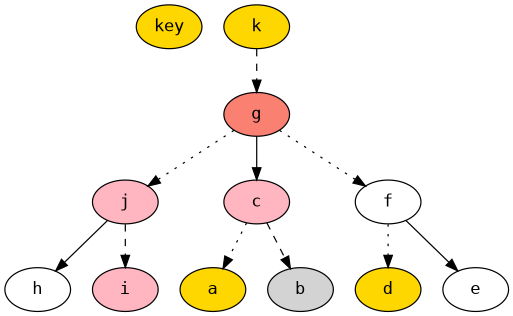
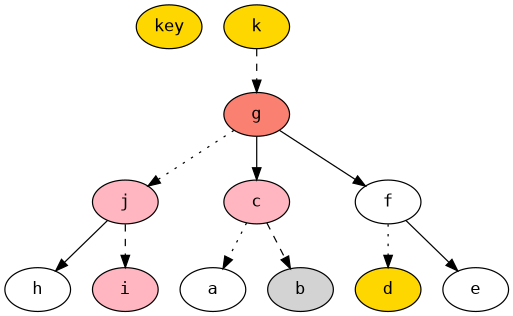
(317, 155) -> (317, 155)
(213, 290) -> (213, 290)
